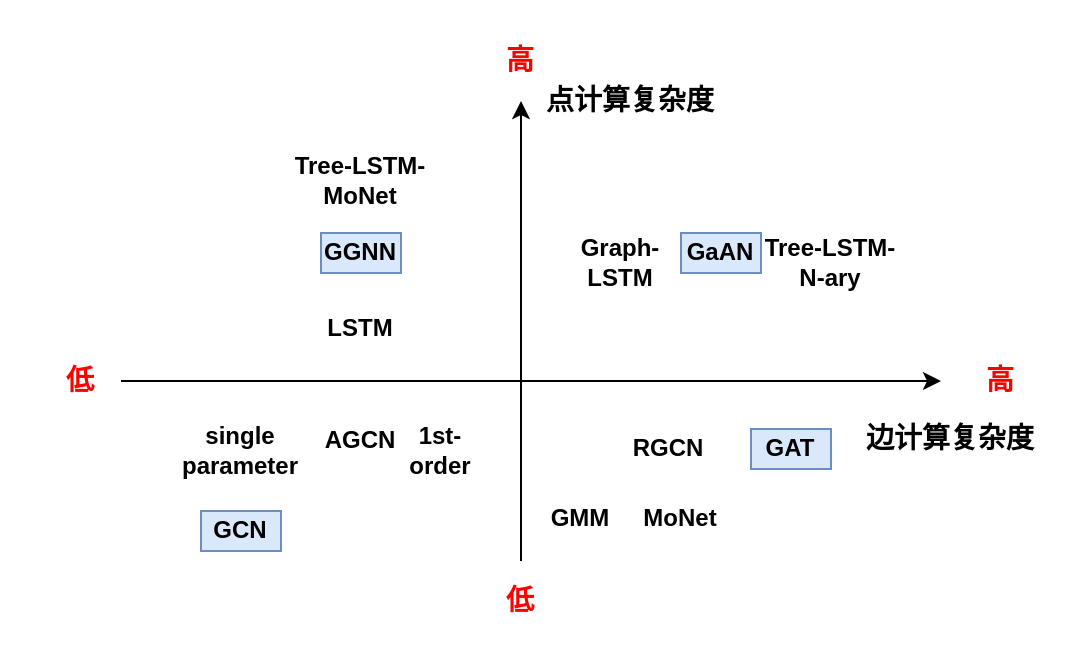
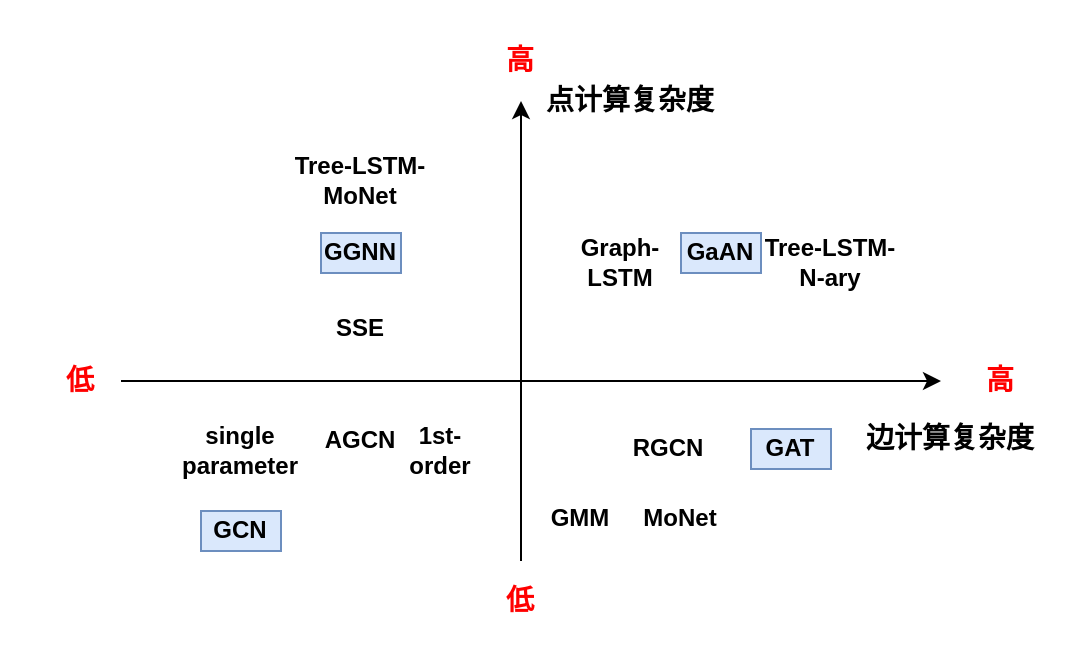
(361, 329) -> (361, 329)
